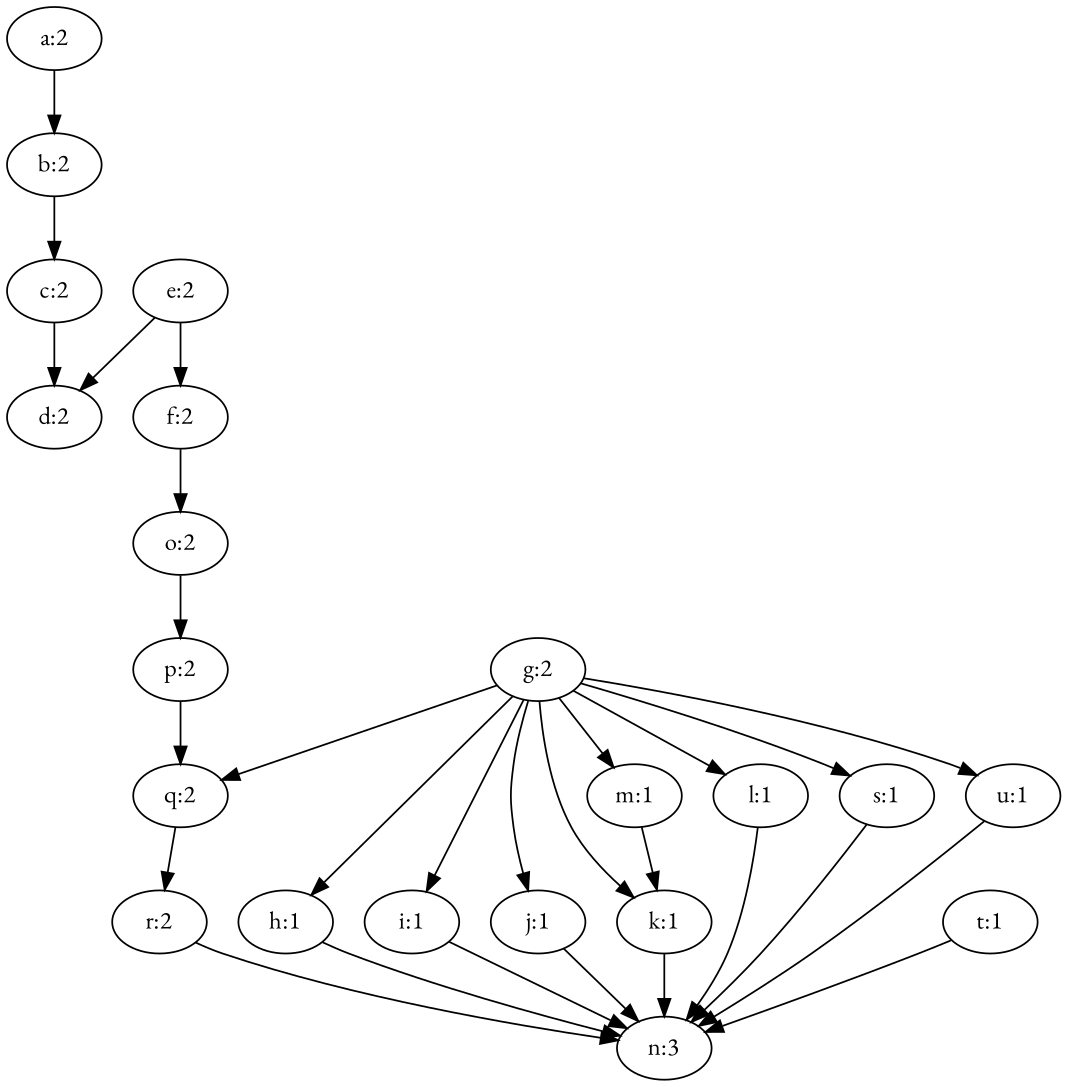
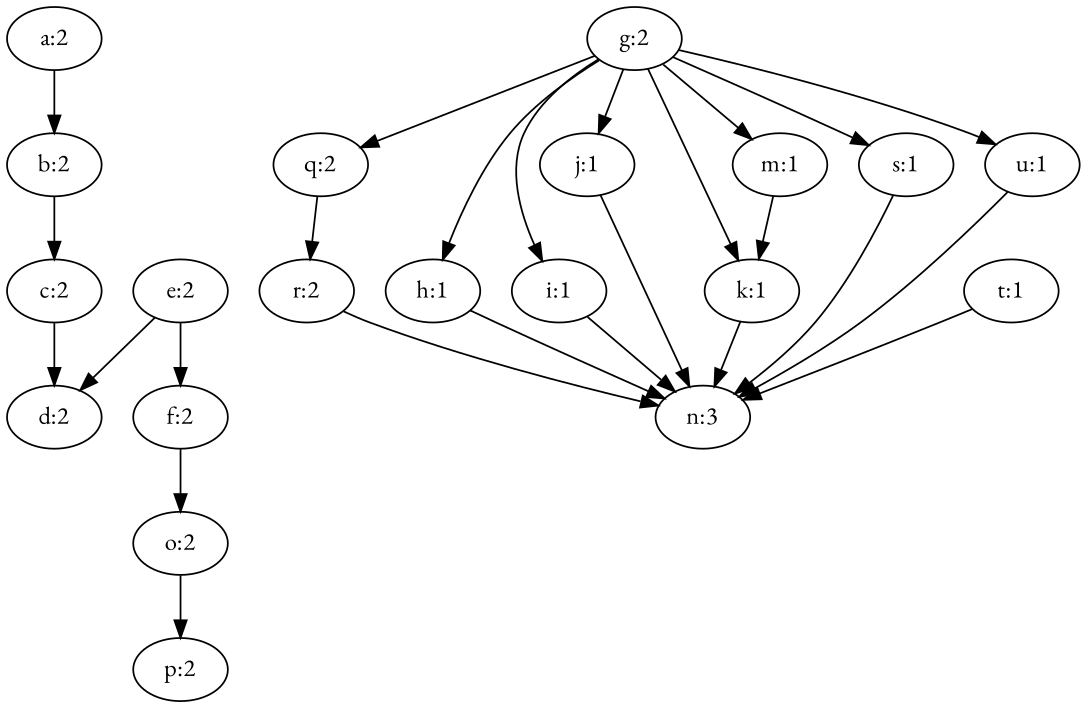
(181, 724) -> none
(761, 796) -> none
